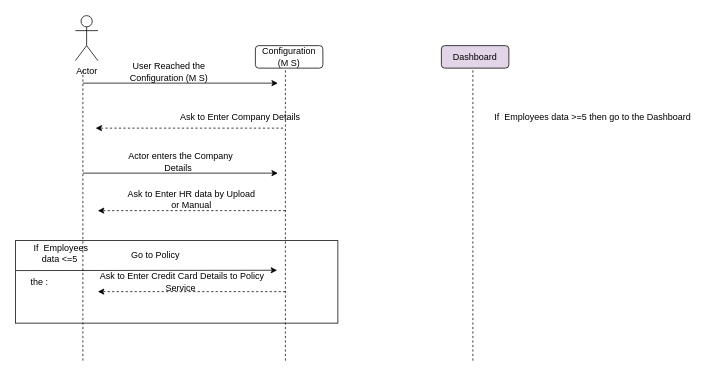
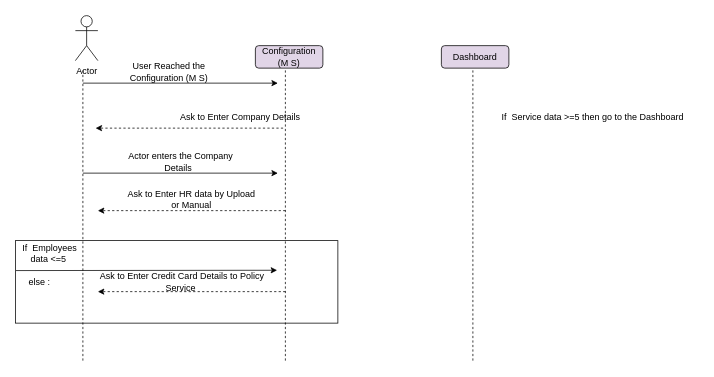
(289, 57) -> (289, 57)
(593, 117) -> (593, 117)
(61, 253) -> (50, 253)
(156, 255) -> none
(41, 282) -> (41, 282)
